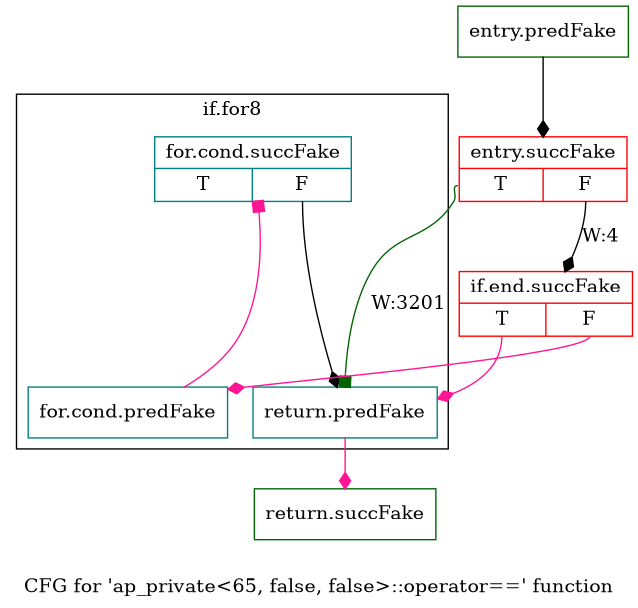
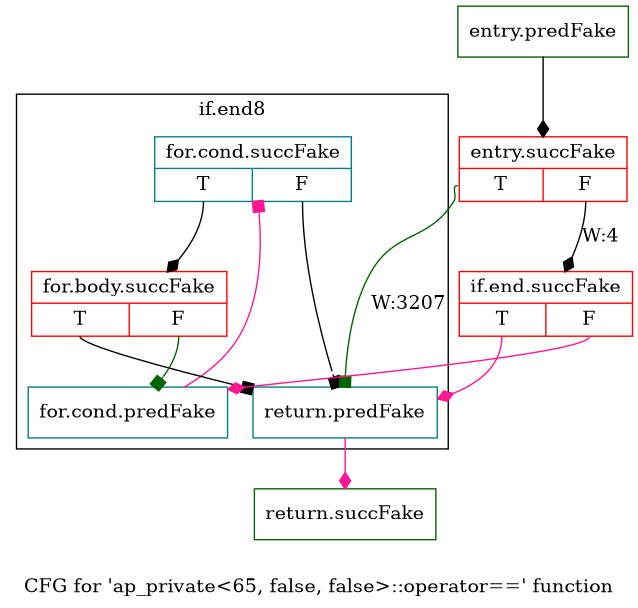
(232, 110) -> (232, 110)
(312, 287) -> (312, 287)
none -> (129, 304)
(409, 304) -> (409, 304)
